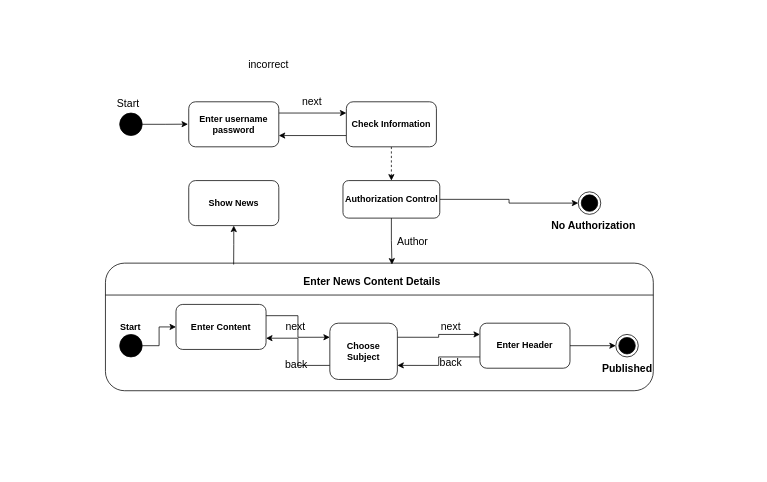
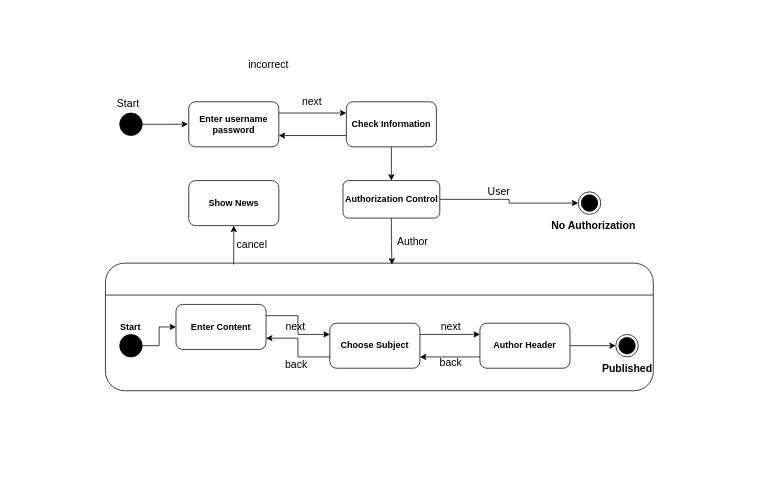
(391, 160) -> (391, 160)
none -> (498, 192)
none -> (252, 242)
(372, 282) -> none
(525, 345) -> (525, 345)
(363, 351) -> (375, 345)
